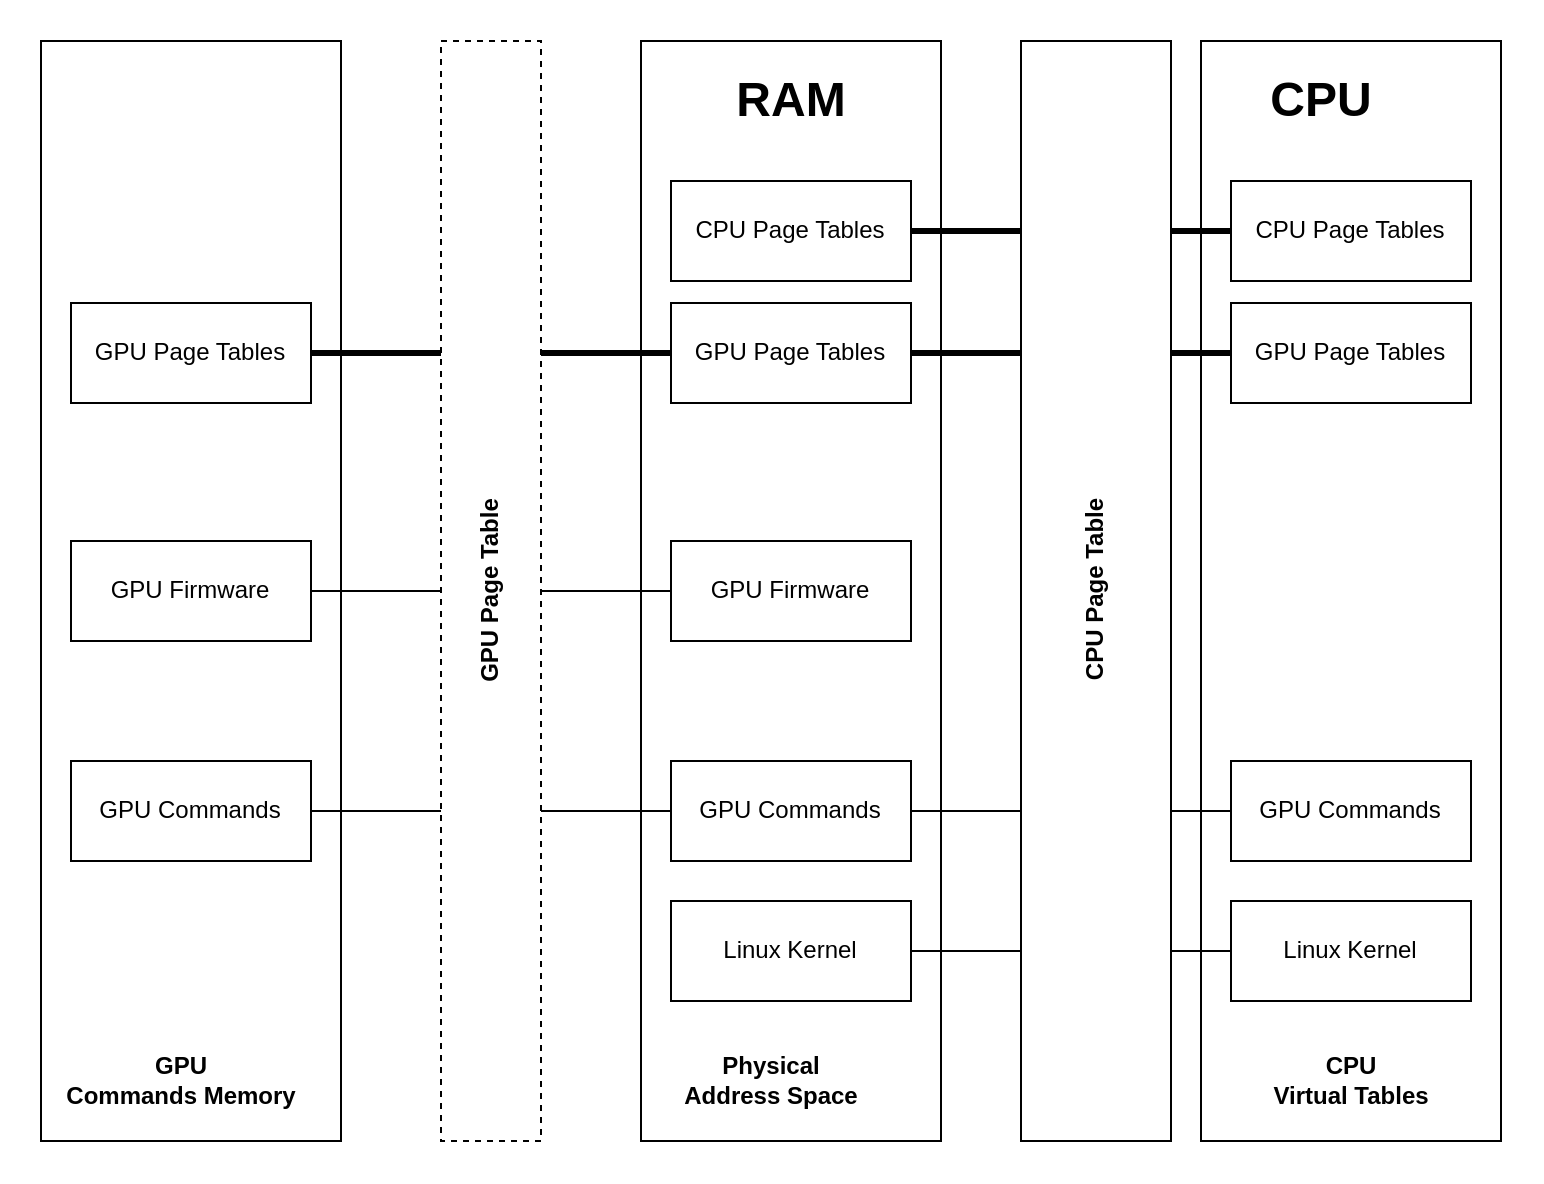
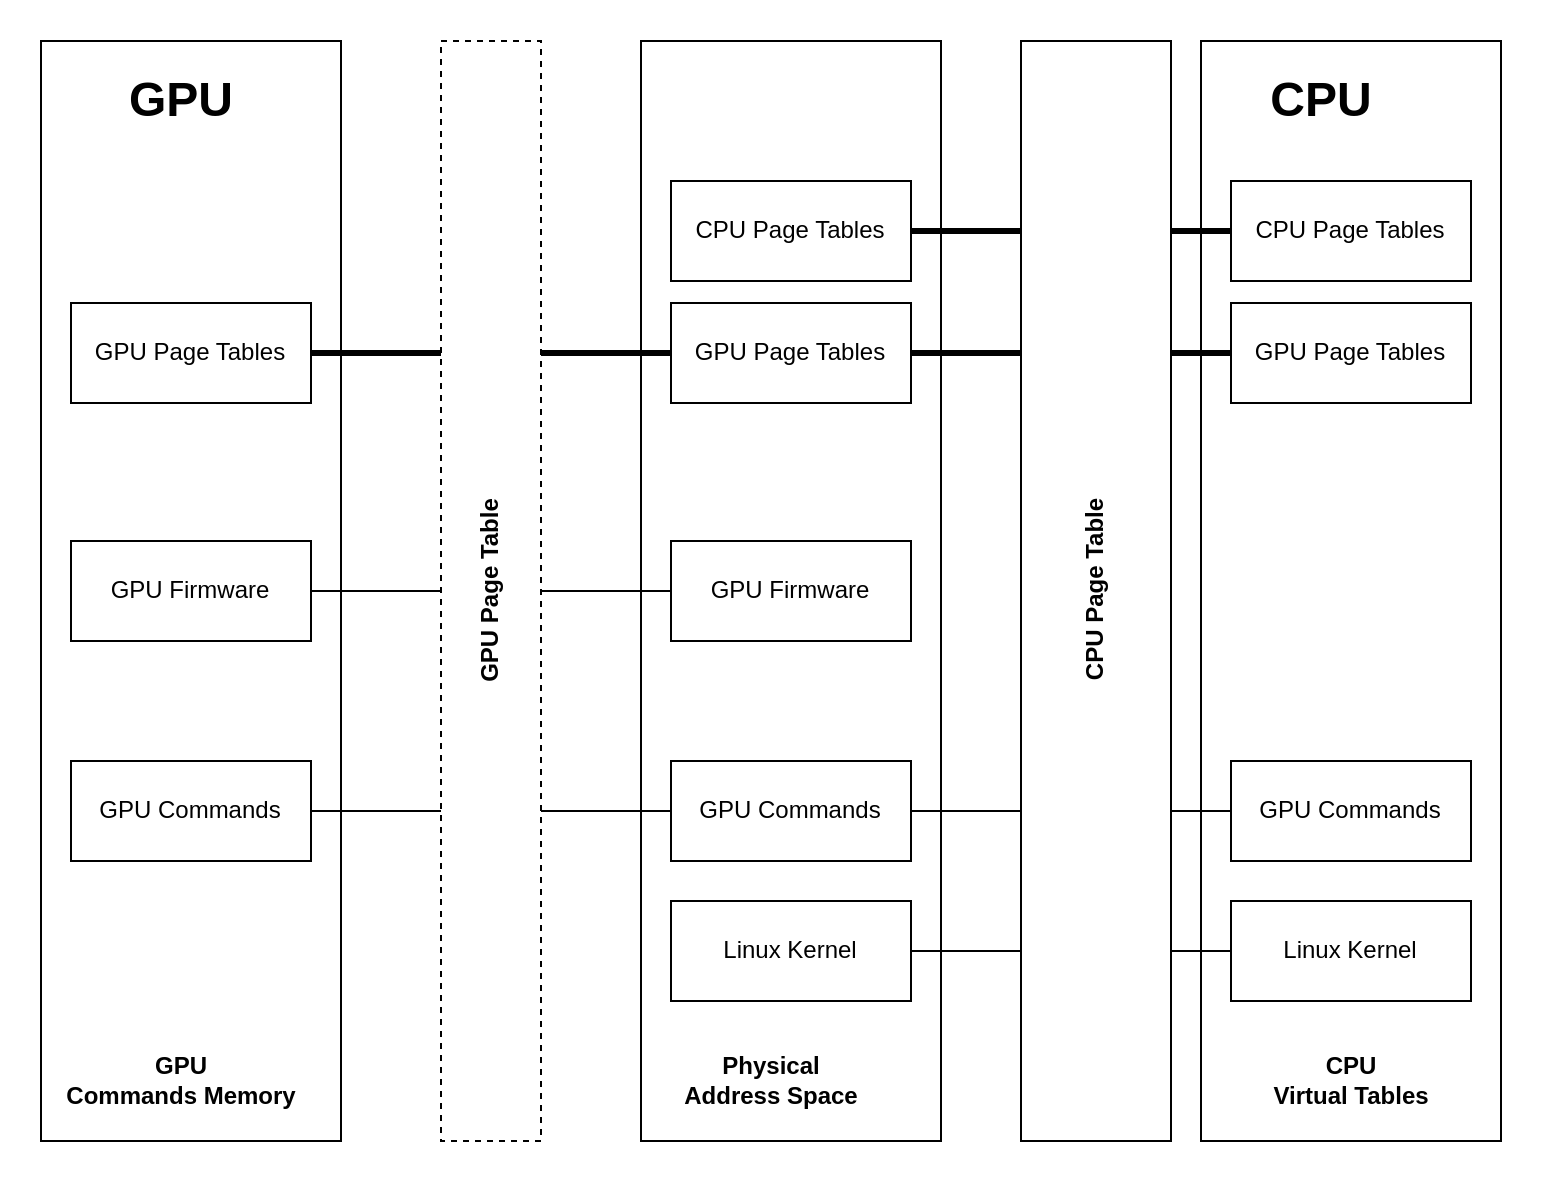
none -> (181, 101)
(791, 101) -> none
